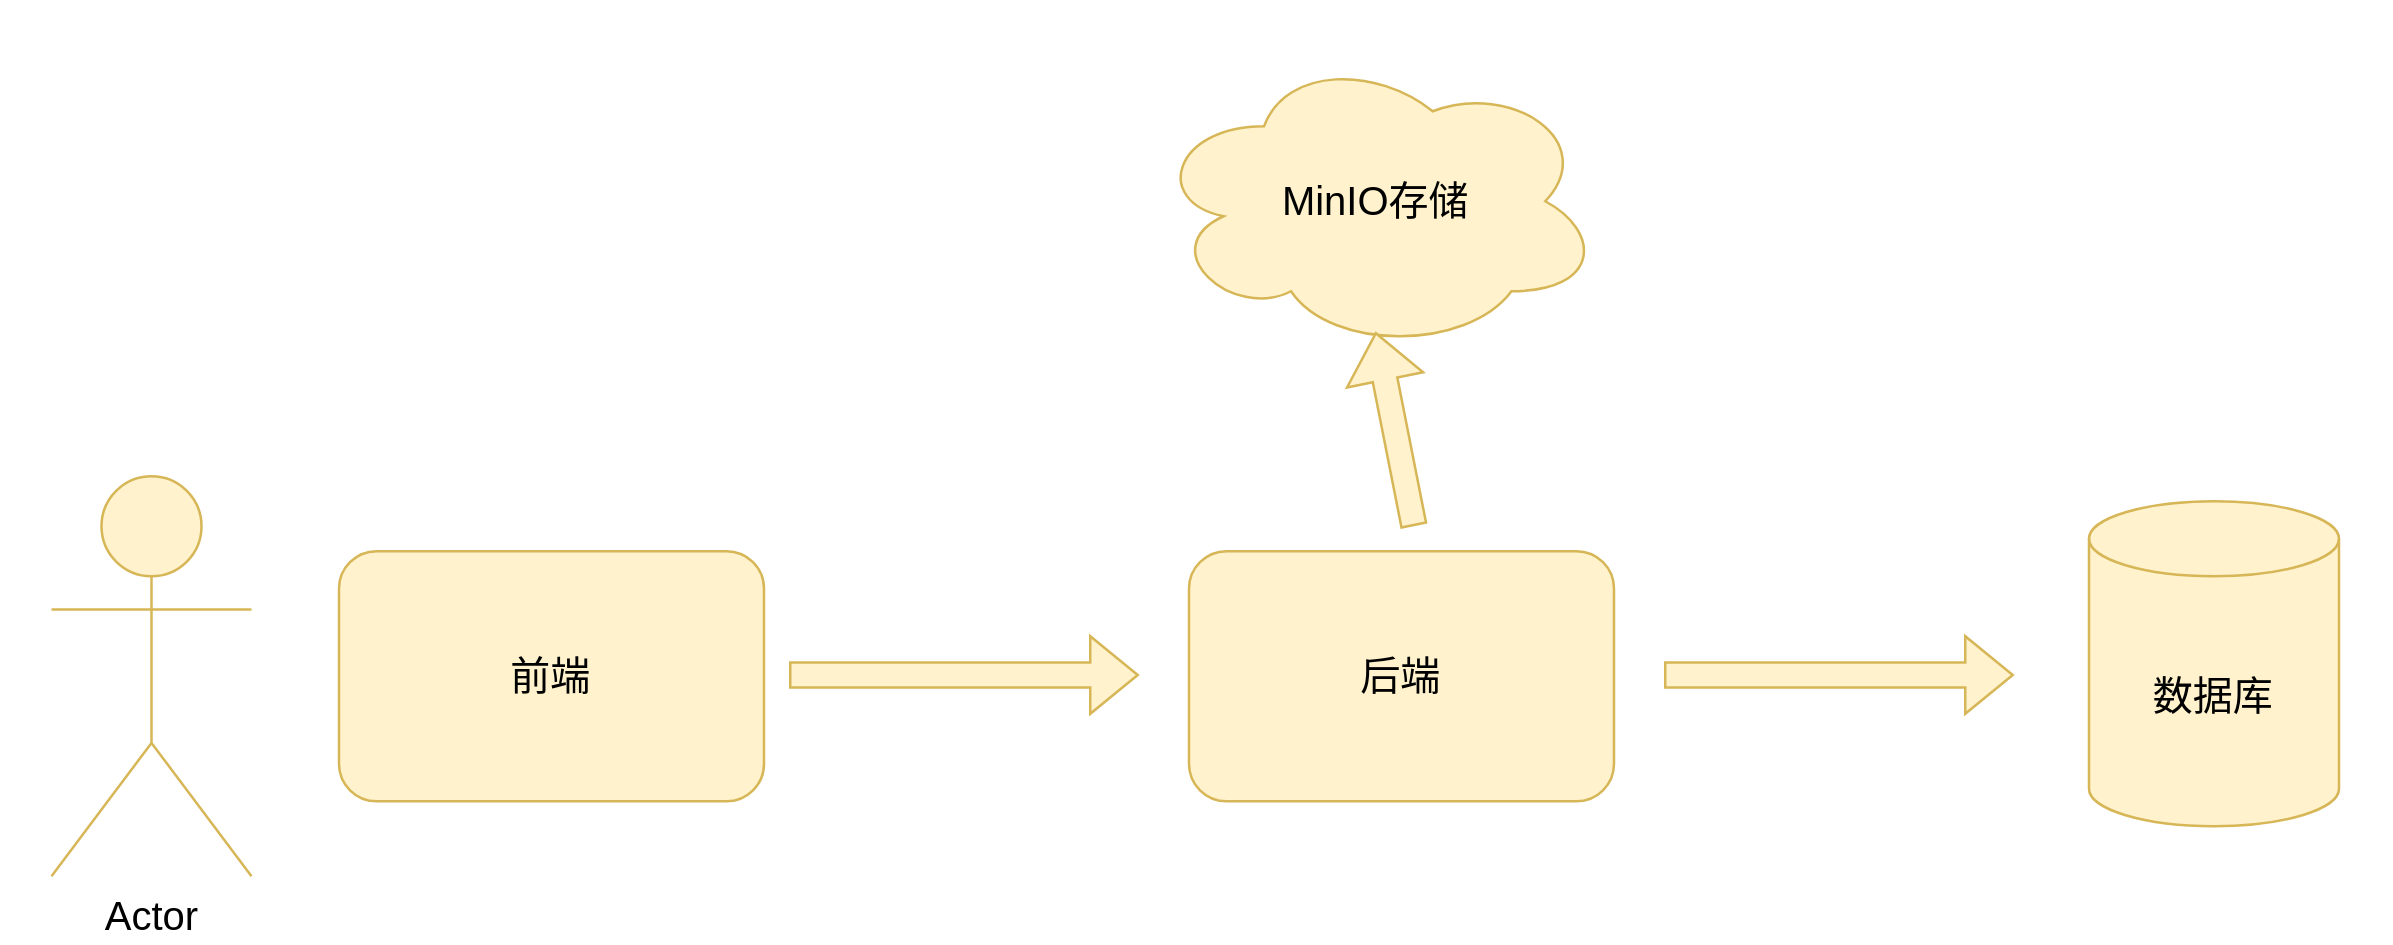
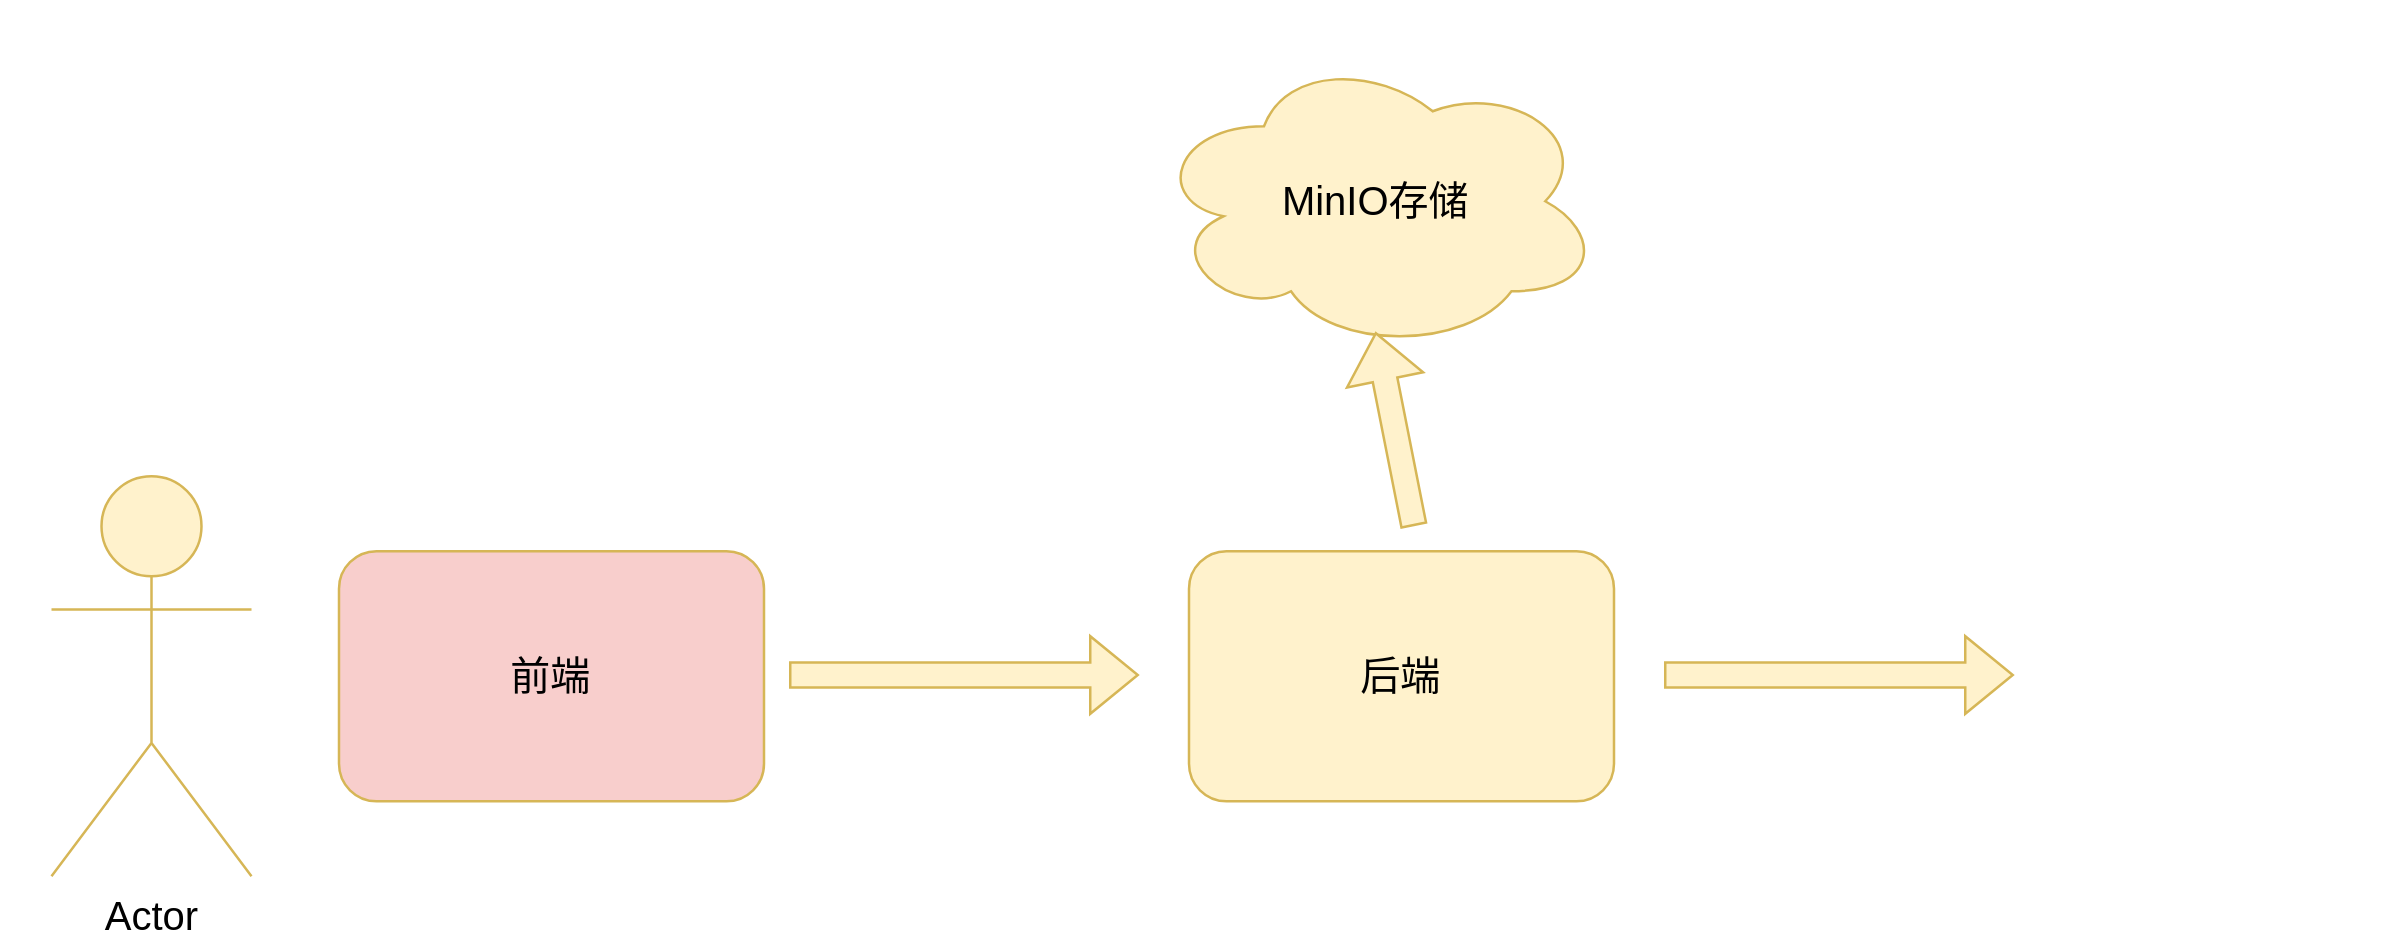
(2214, 664) -> none
(551, 676) -> (551, 676)
